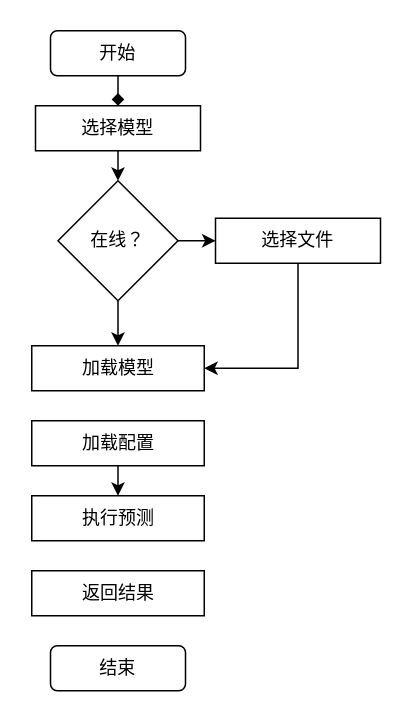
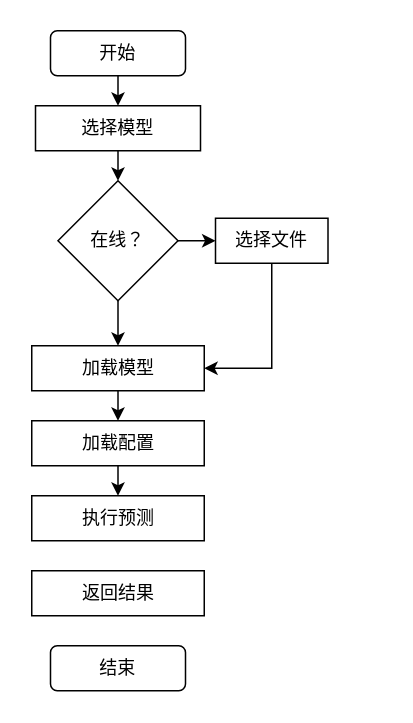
(118, 93) -> (118, 94)
(298, 241) -> (272, 241)
none -> (118, 401)
